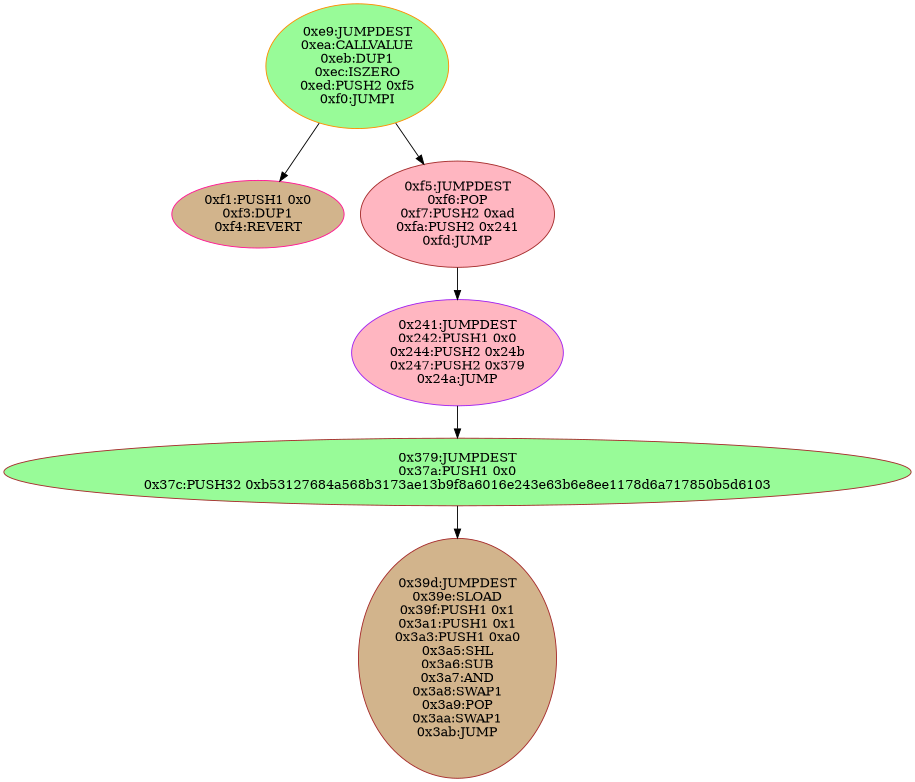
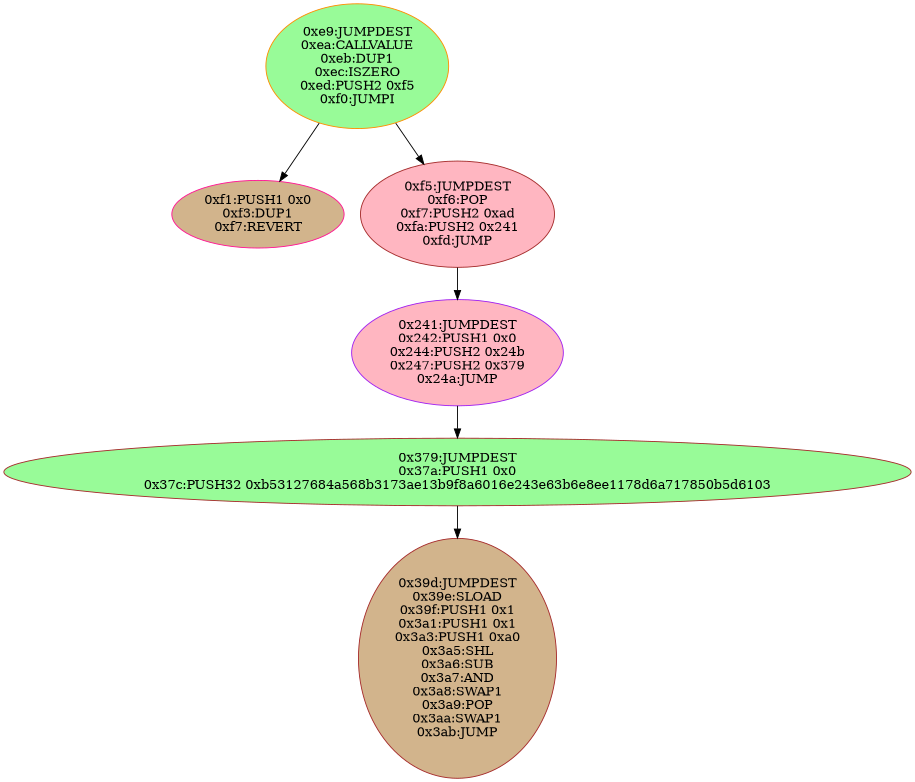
(258, 214) -> (258, 214)
